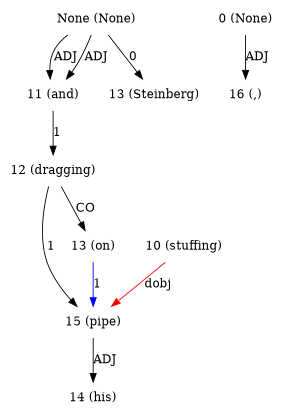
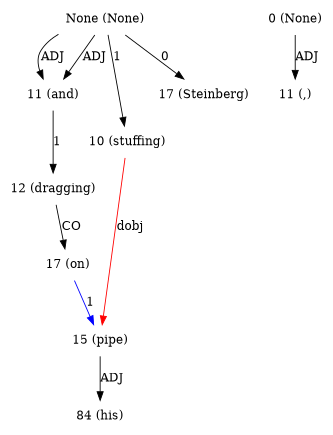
none -> (115, 76)
(154, 95) -> (204, 95)
(246, 95) -> (295, 95)
(93, 246) -> (68, 265)
(44, 247) -> none
(93, 398) -> (100, 416)
